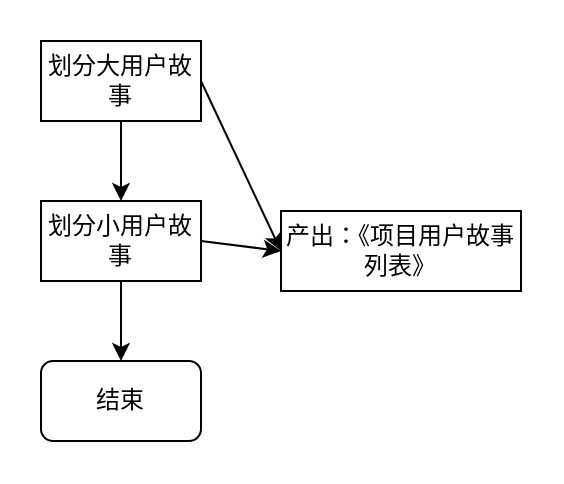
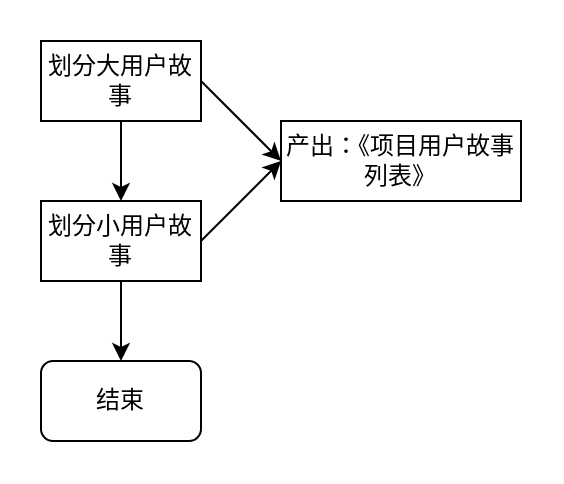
(401, 251) -> (401, 161)
